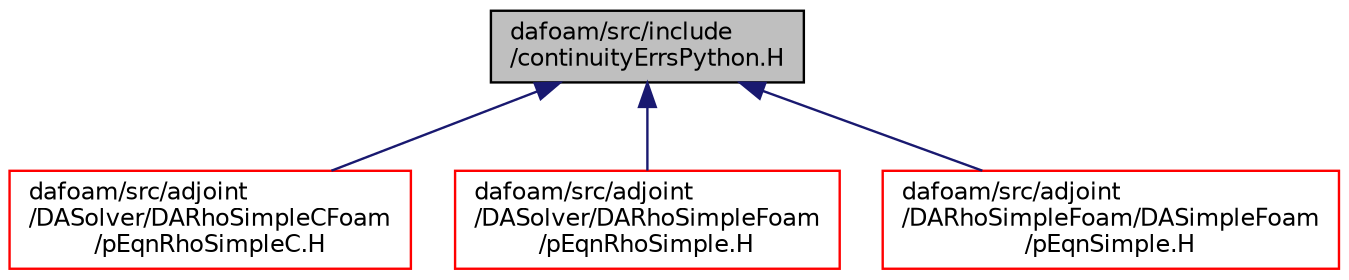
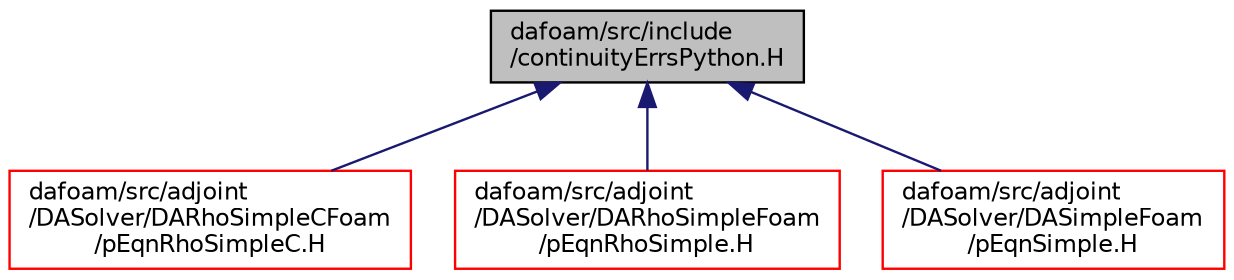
(1111, 220) -> (1054, 220)
